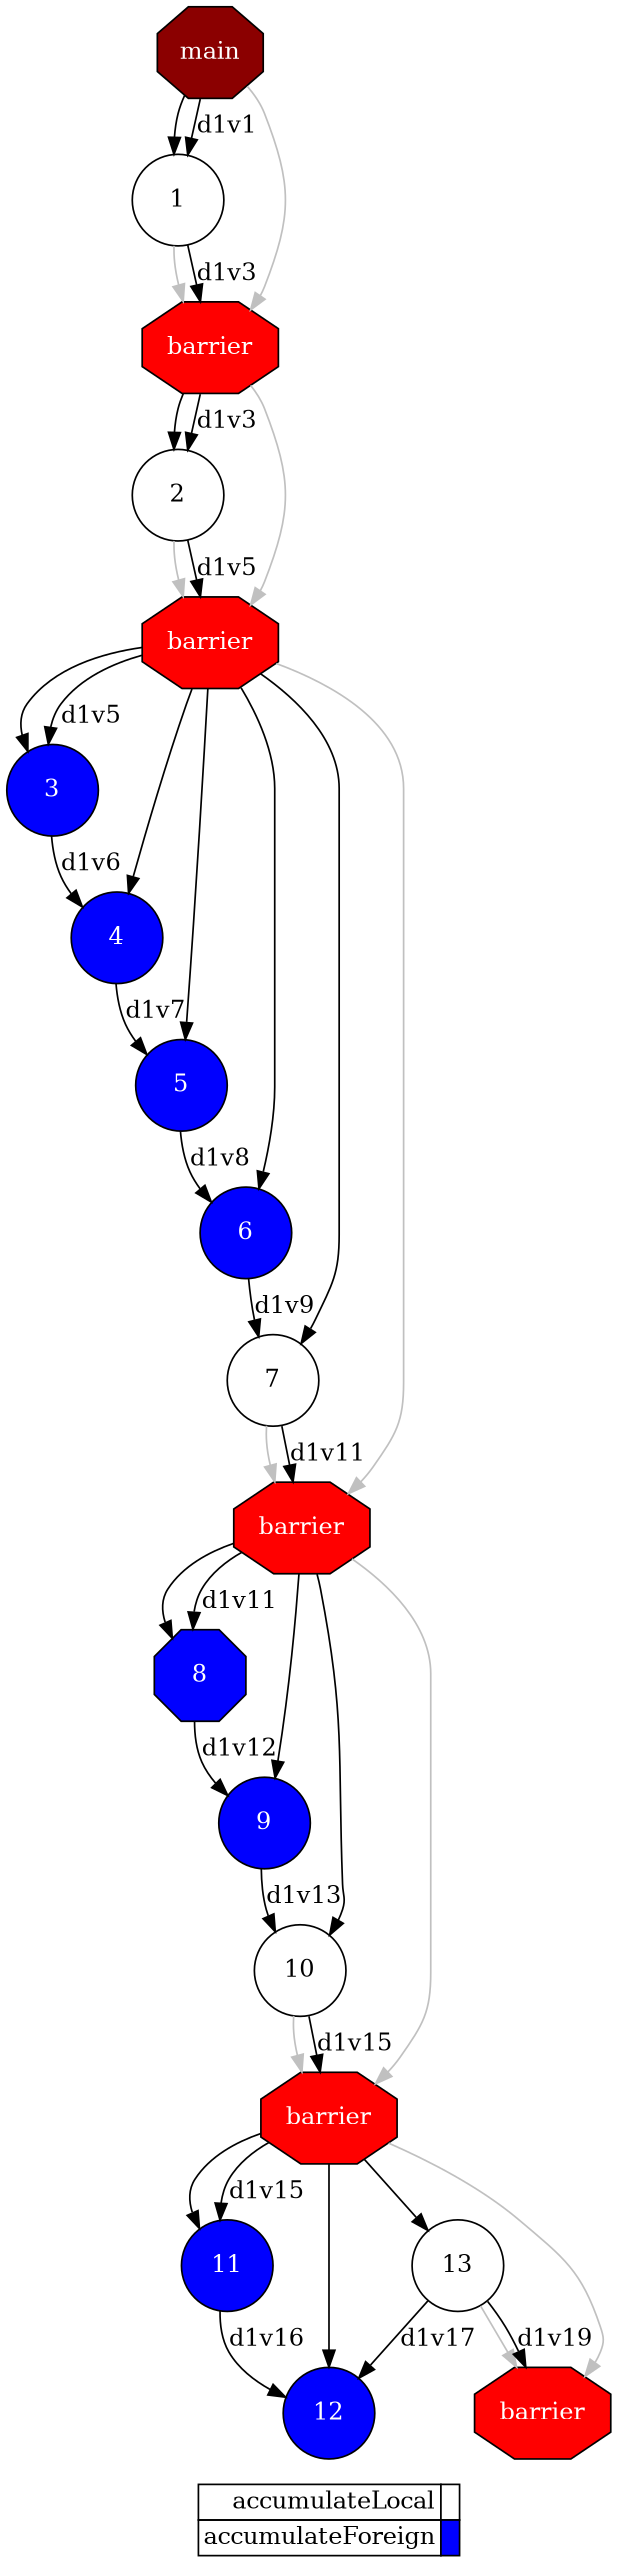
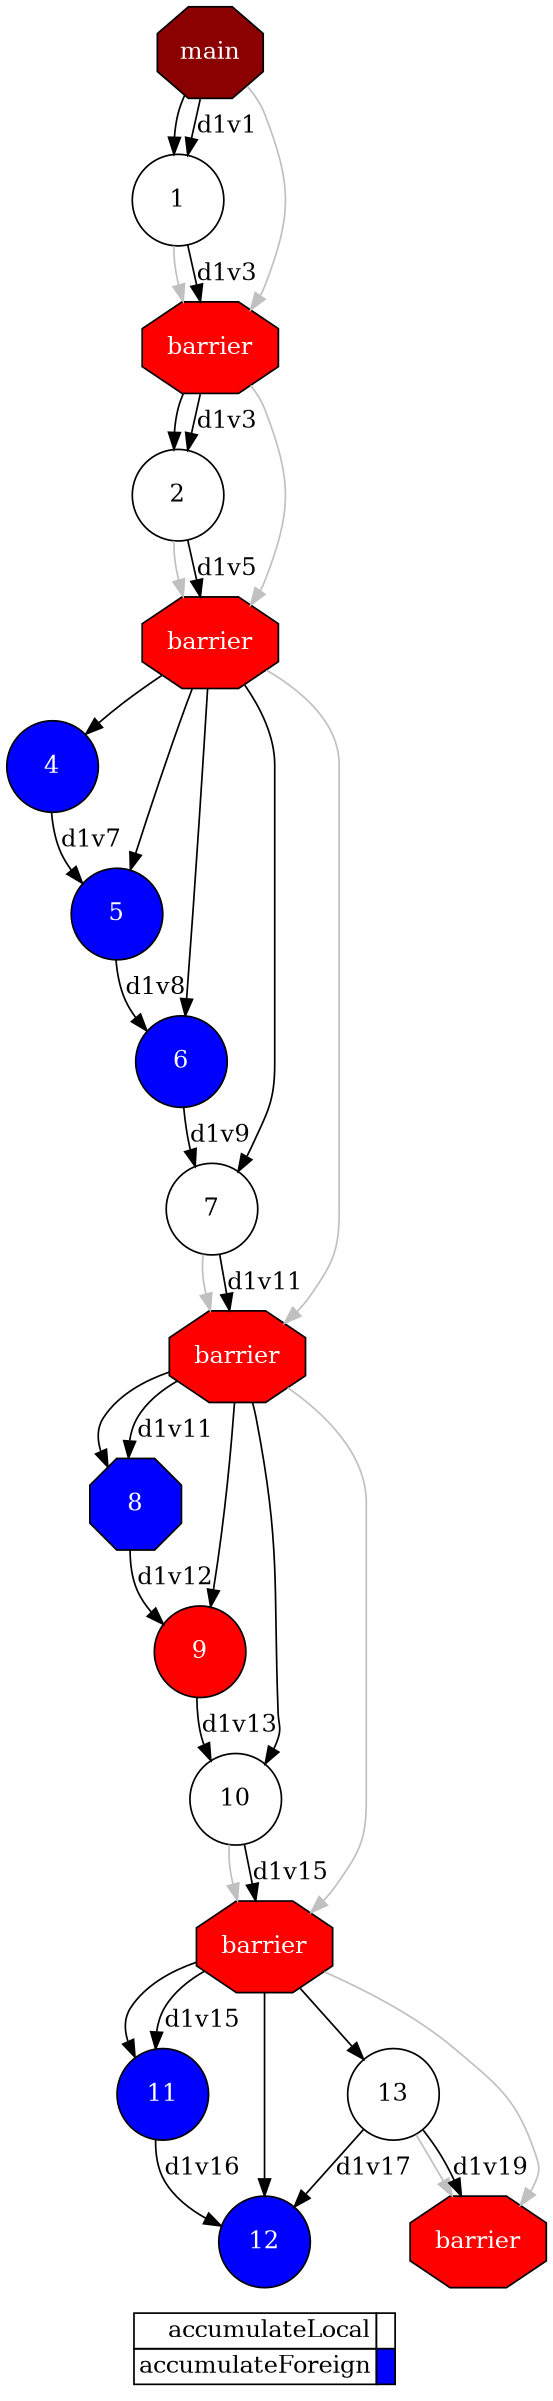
(53, 790) -> none
(265, 1823) -> (200, 1652)
